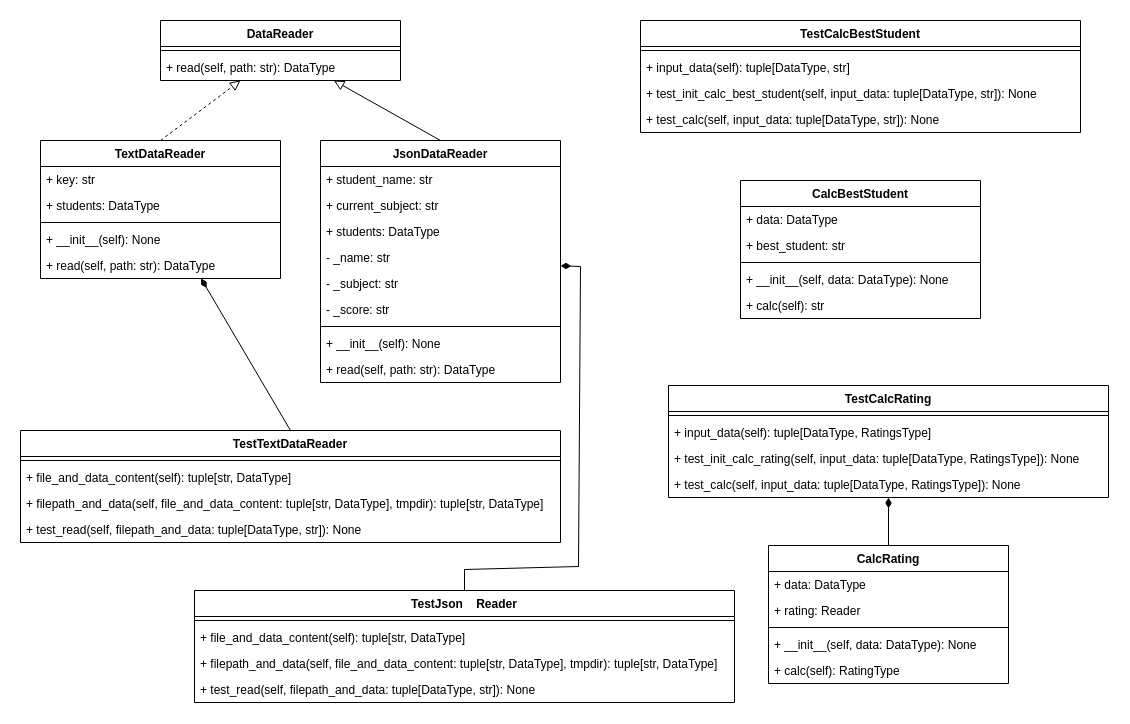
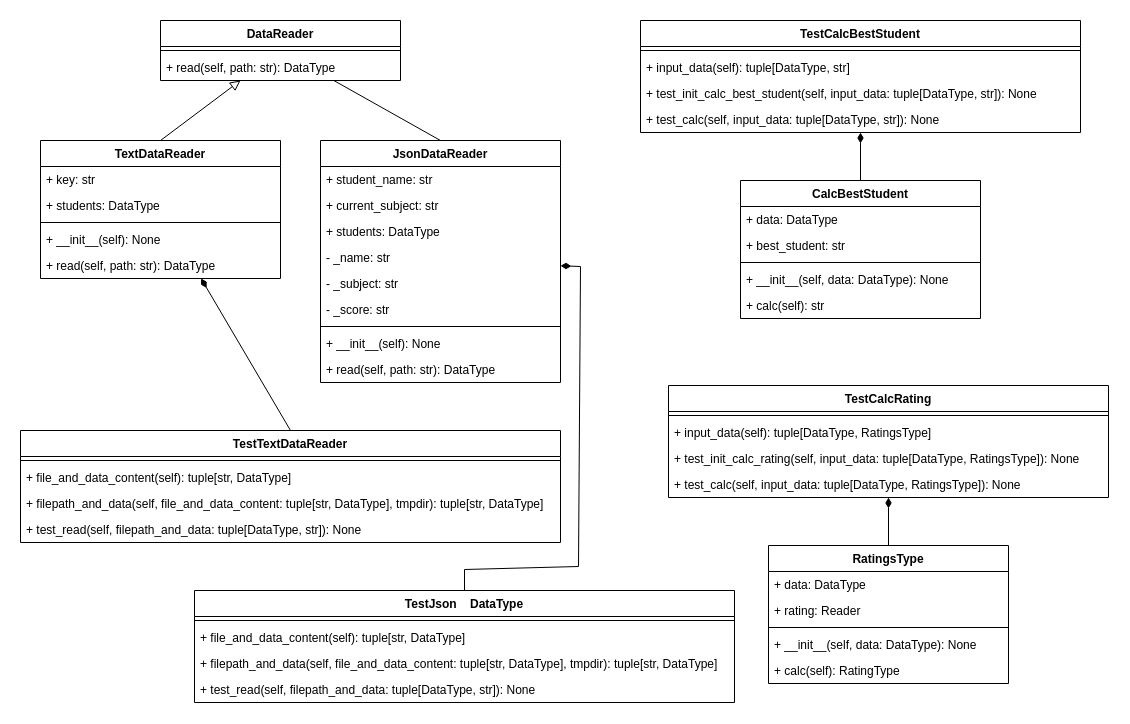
(344, 86) -> (341, 84)
(197, 113) -> (197, 113)
none -> (861, 161)
(888, 559) -> (888, 559)
(464, 604) -> (464, 604)
